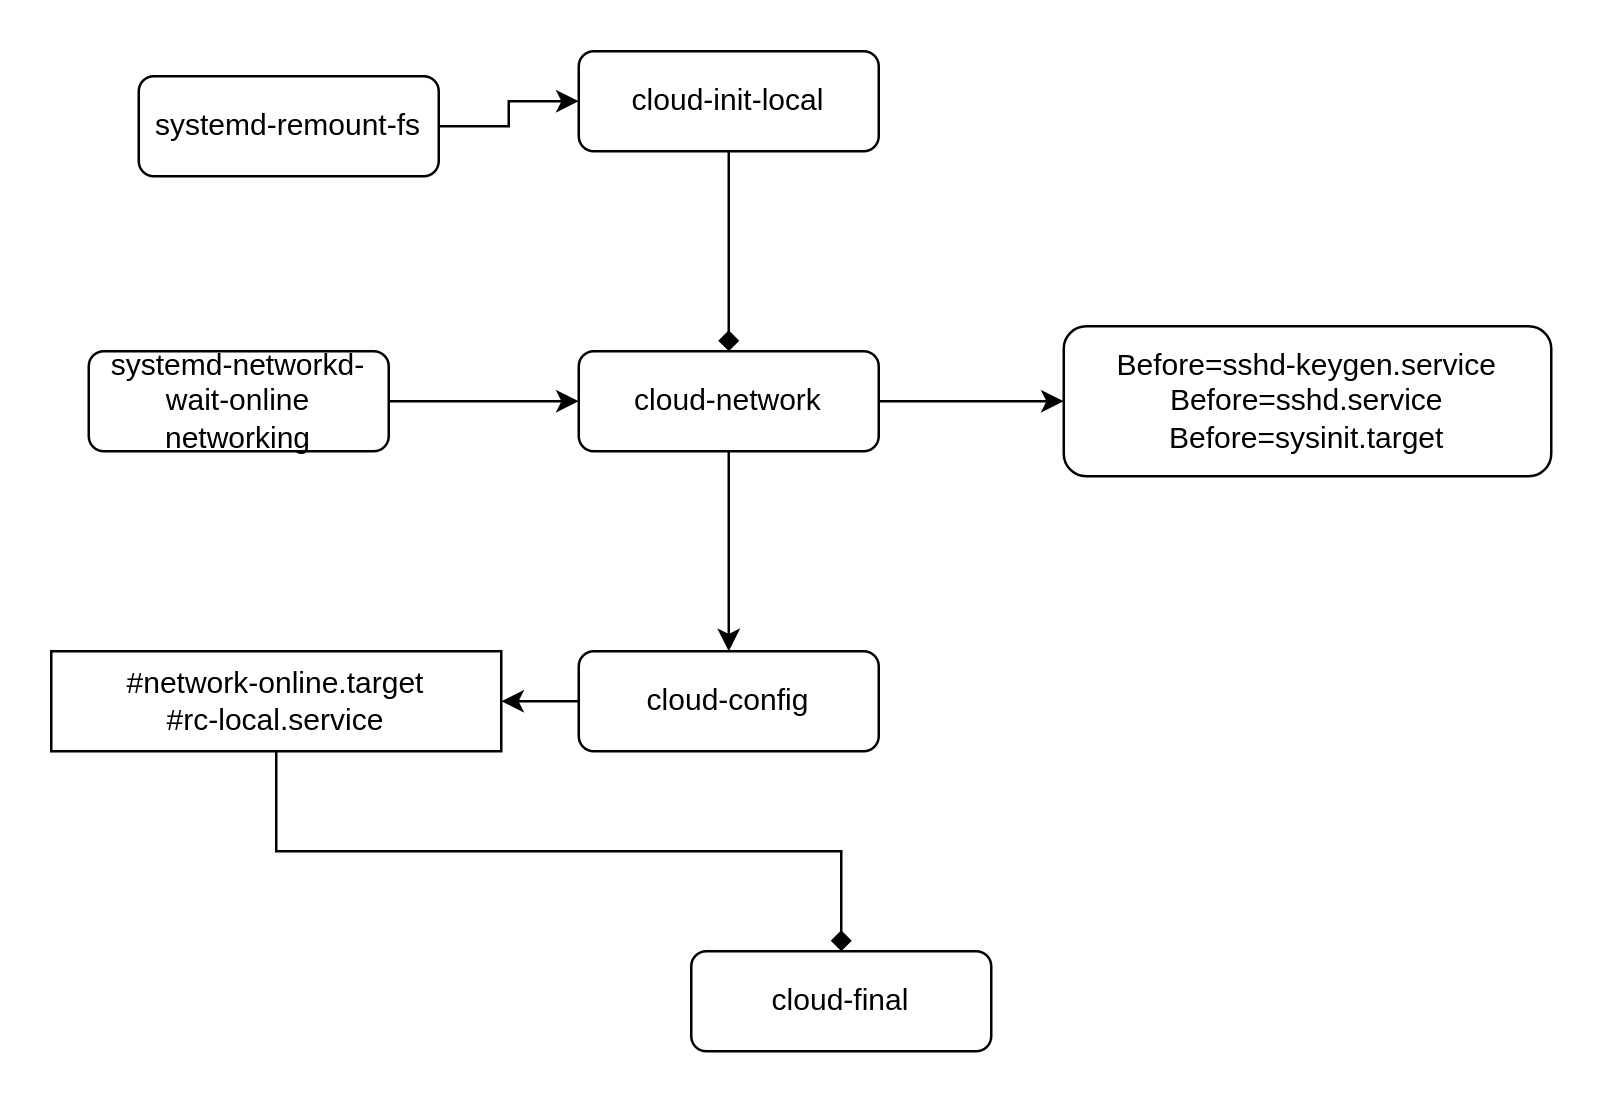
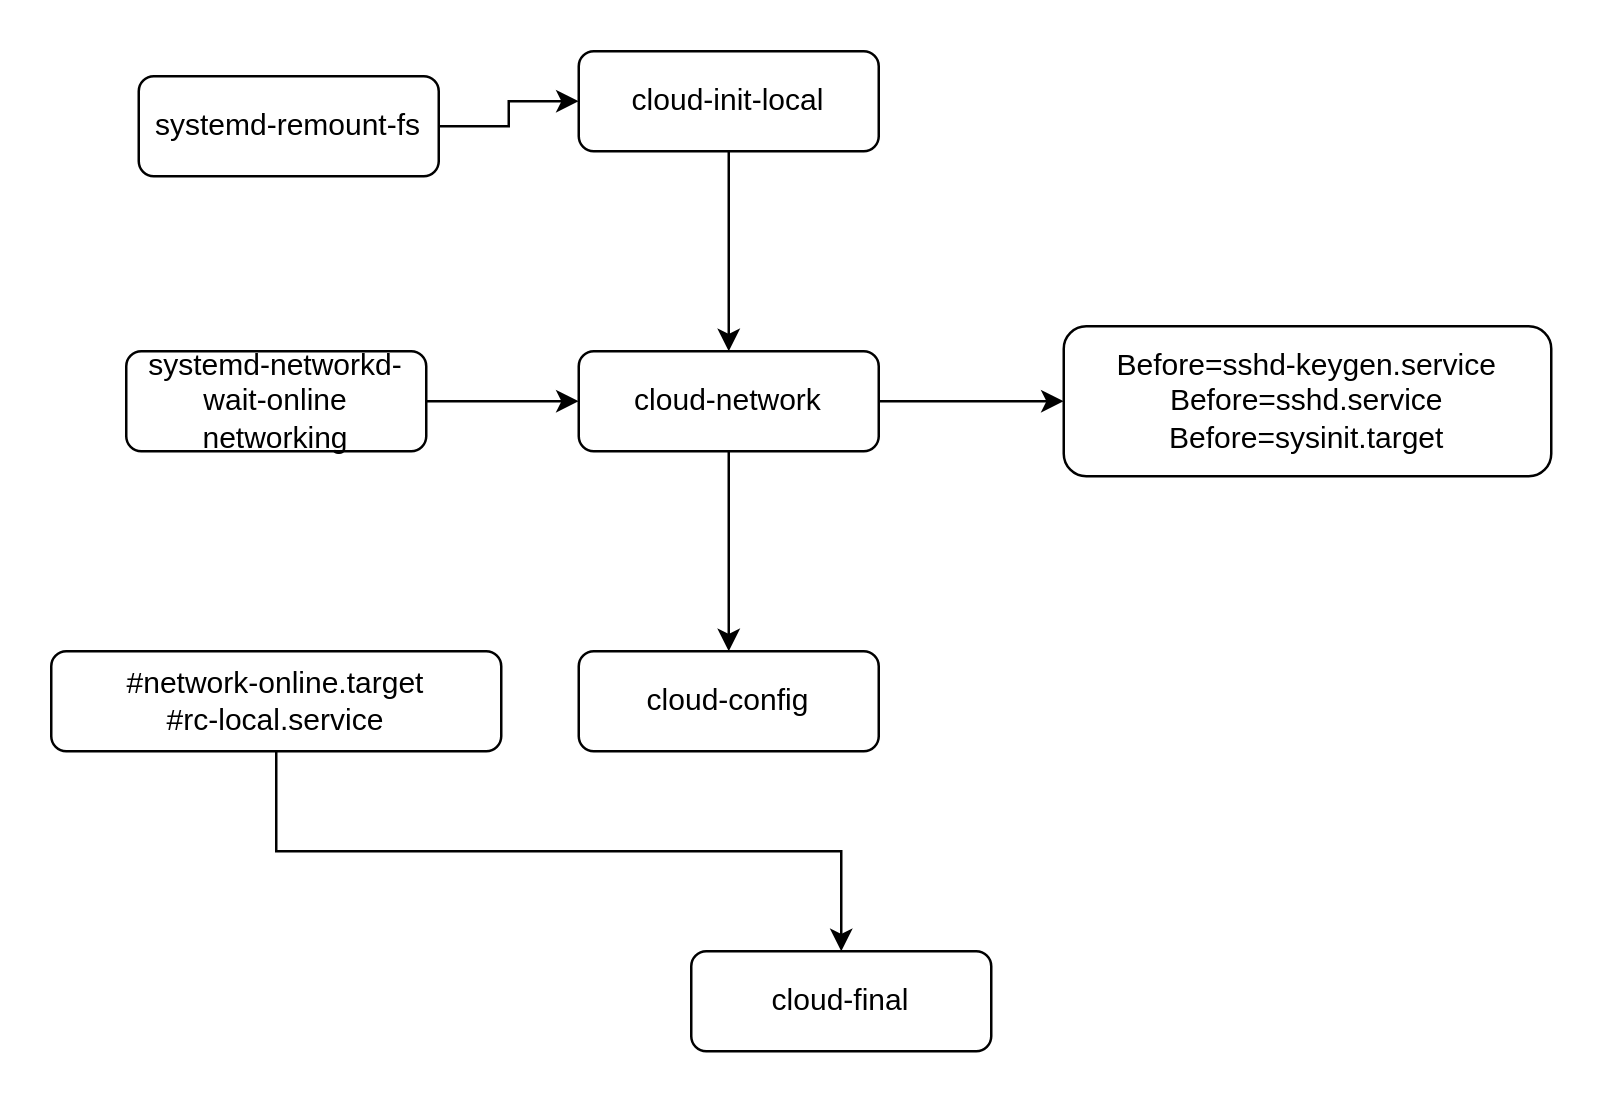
(729, 331) -> (729, 332)
(239, 401) -> (276, 401)
(276, 701) -> (276, 701)
(547, 701) -> none
(841, 931) -> (841, 932)
